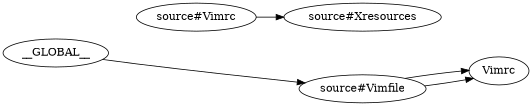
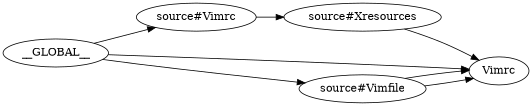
none -> (121, 36)
none -> (439, 41)
none -> (285, 61)
